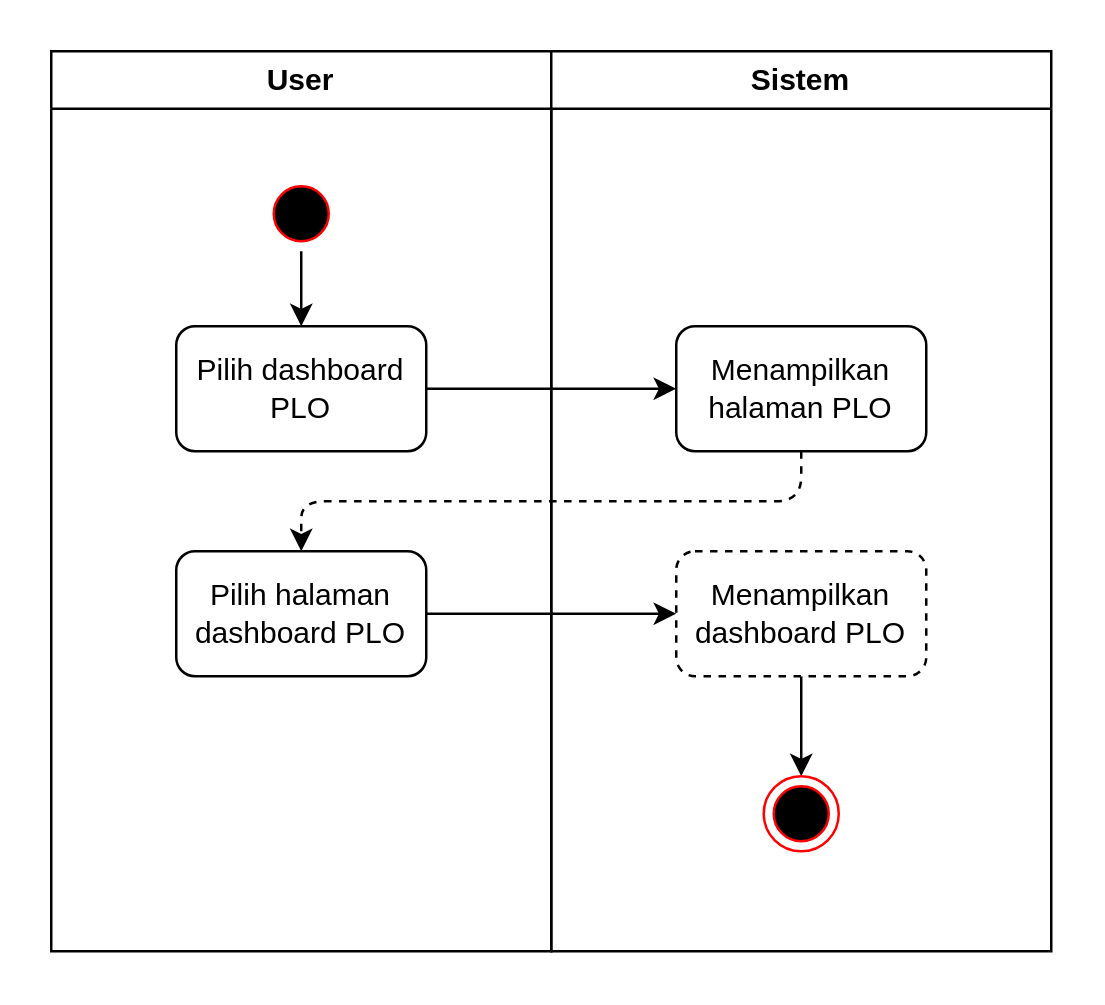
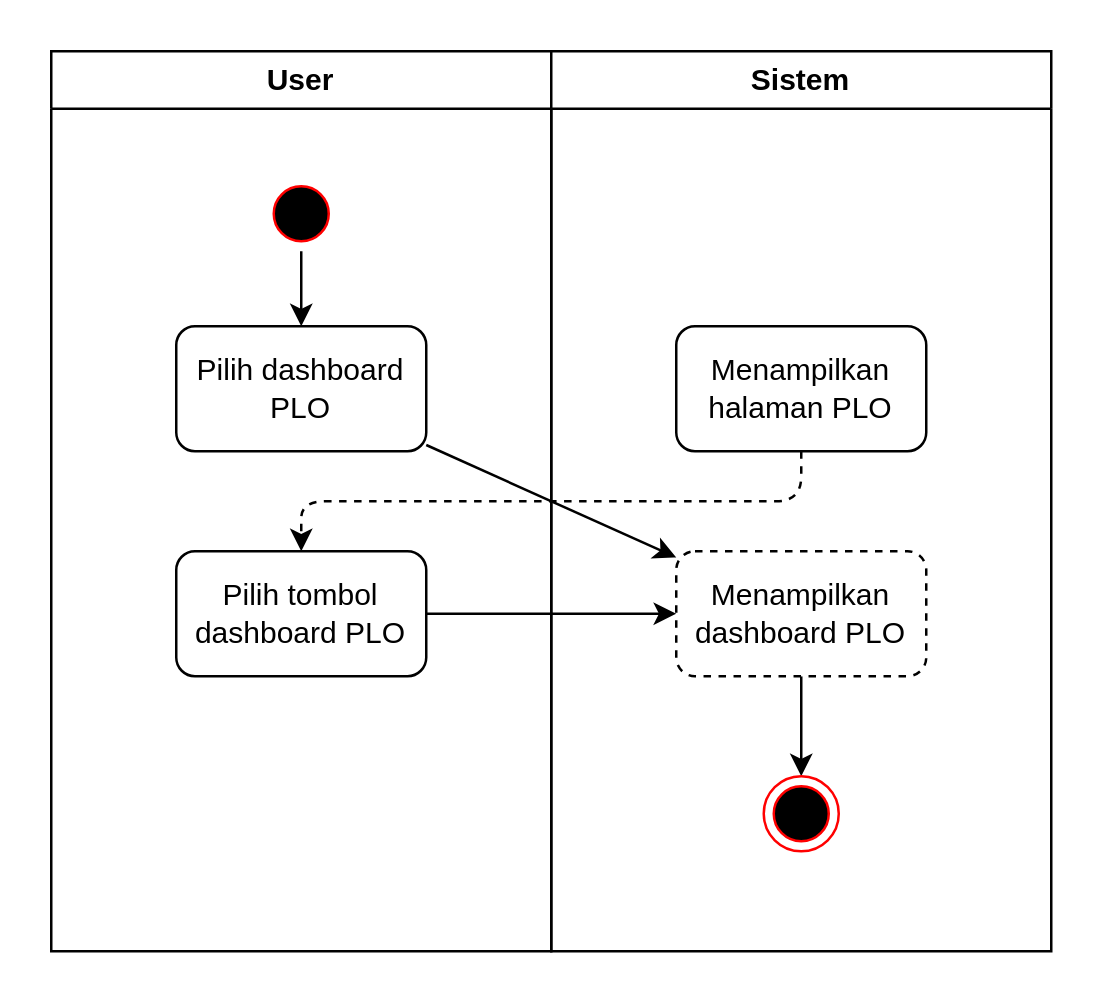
(486, 389) -> (483, 470)
(301, 614) -> (301, 614)
